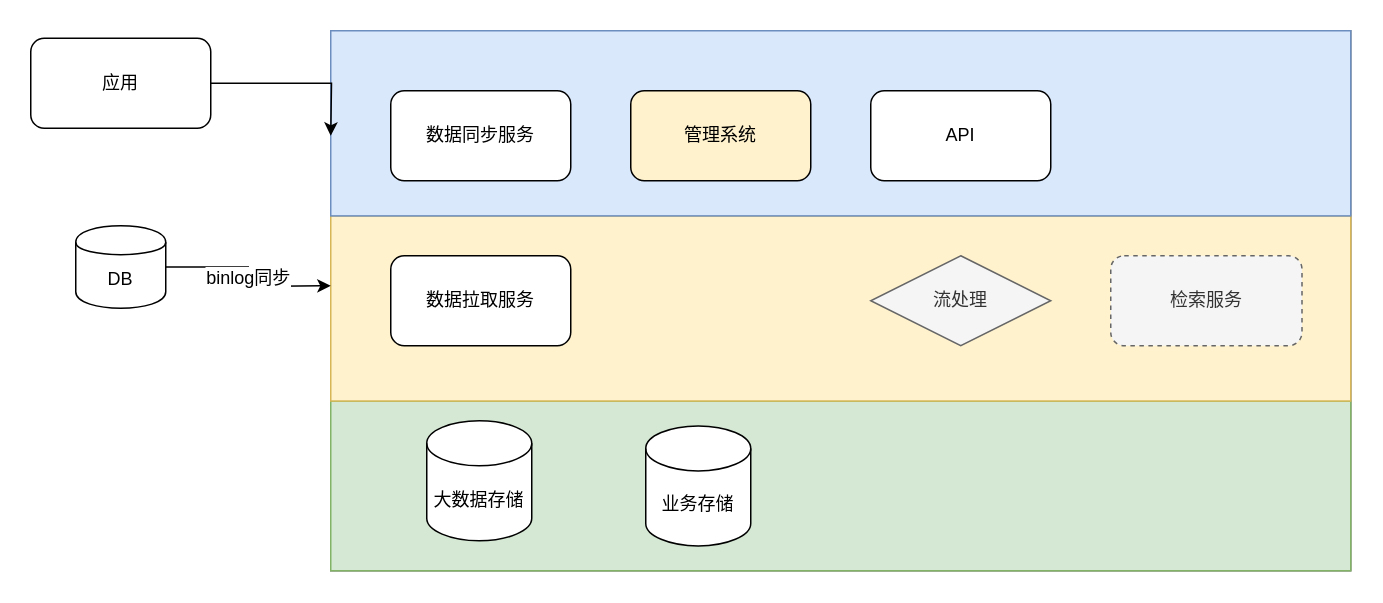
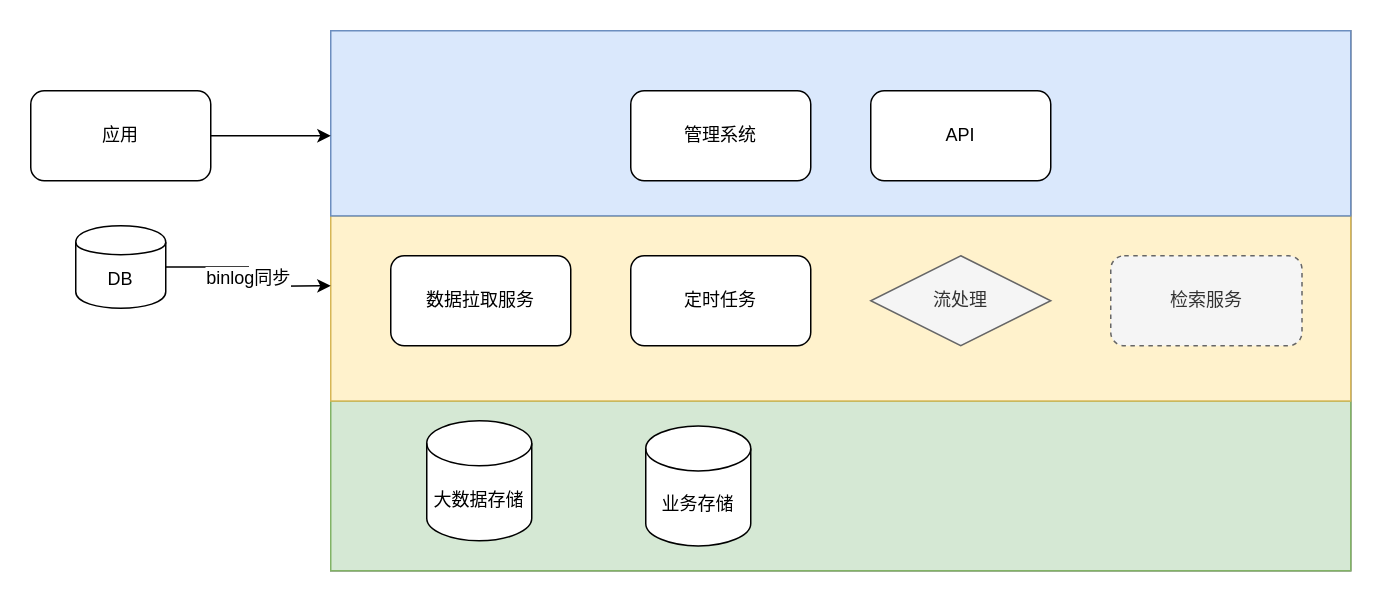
(121, 83) -> (121, 136)
(481, 136) -> none
(721, 136) -> (721, 136)
none -> (721, 301)
